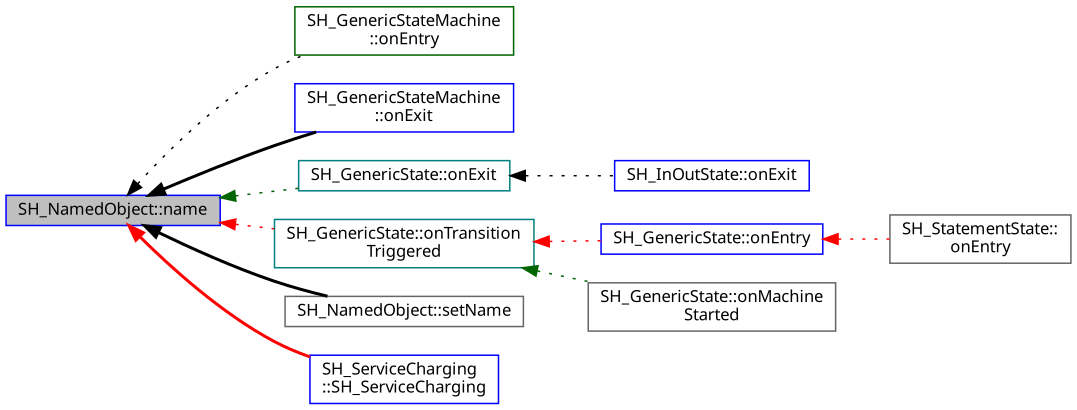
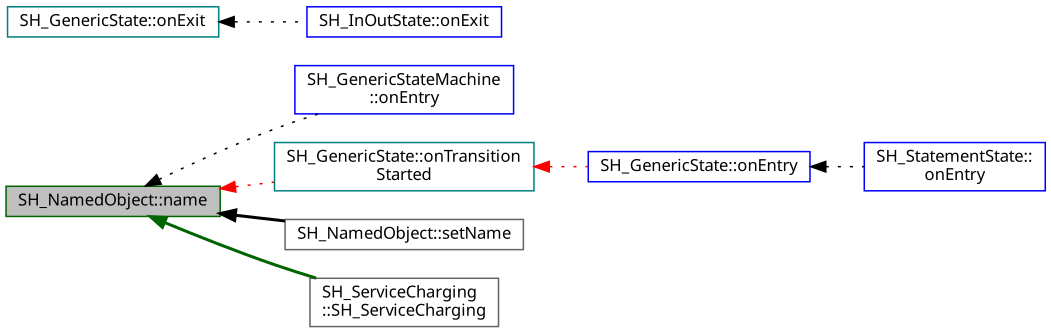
(404, 31) -> (404, 90)
(404, 108) -> none
(267, 192) -> none
(113, 210) -> (113, 201)
(864, 239) -> (845, 167)
(980, 239) -> (955, 167)
(404, 244) -> (404, 167)
(219, 306) -> (240, 252)
(712, 307) -> none
(404, 379) -> (404, 302)
